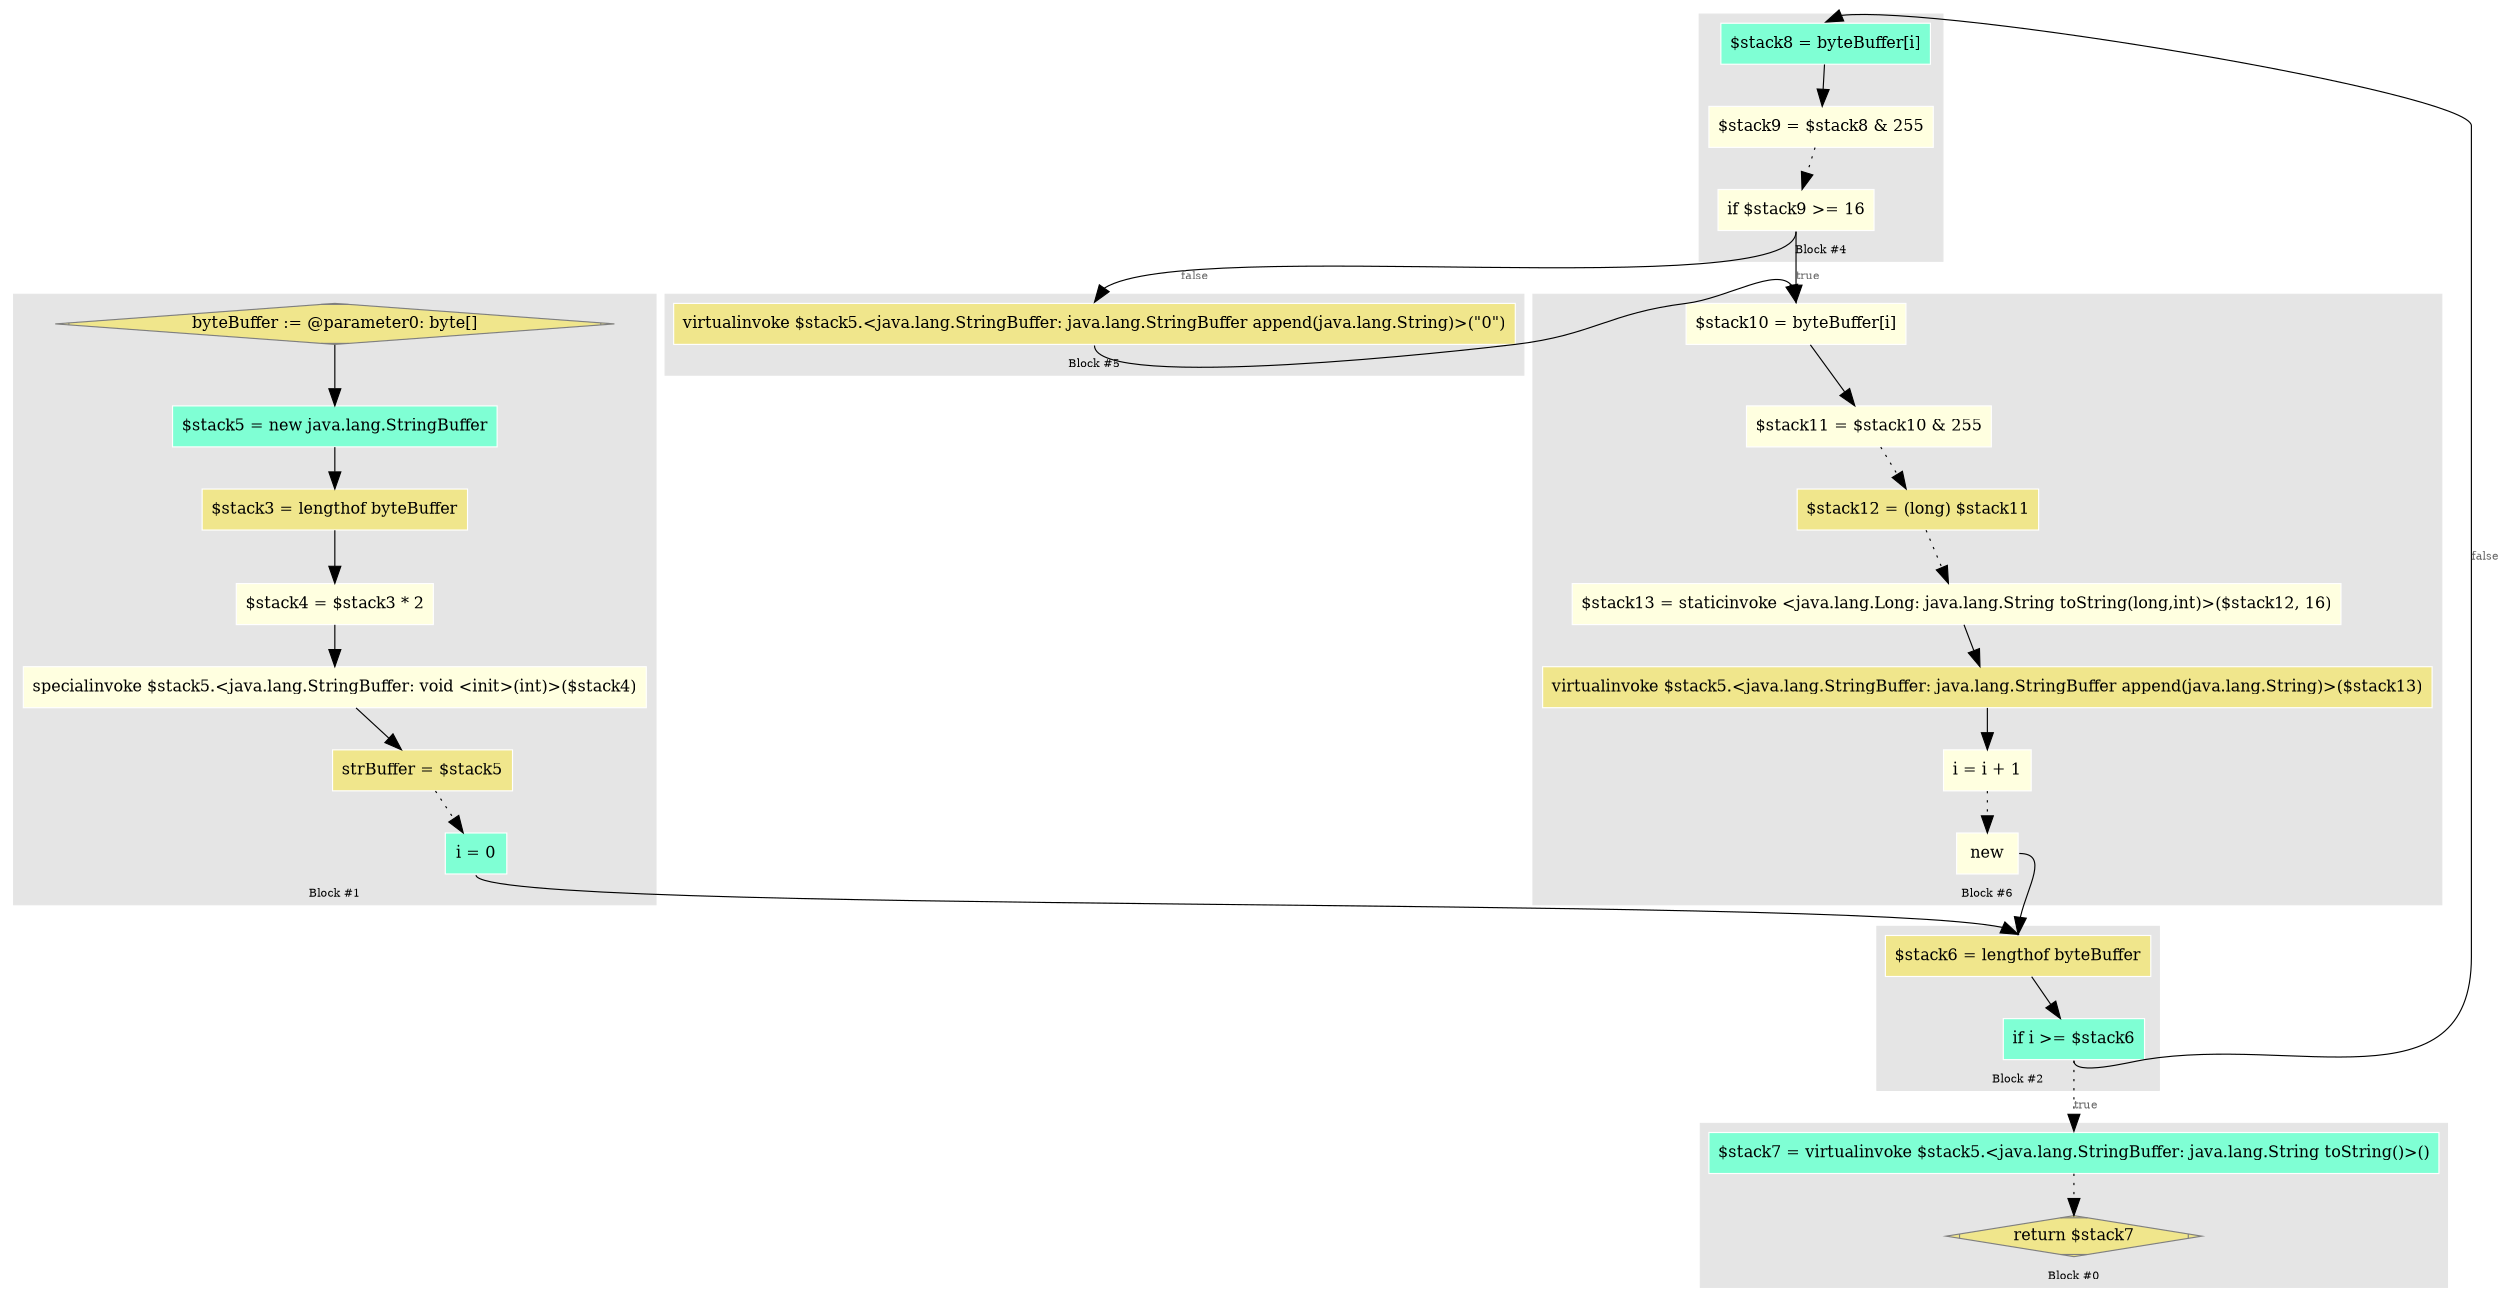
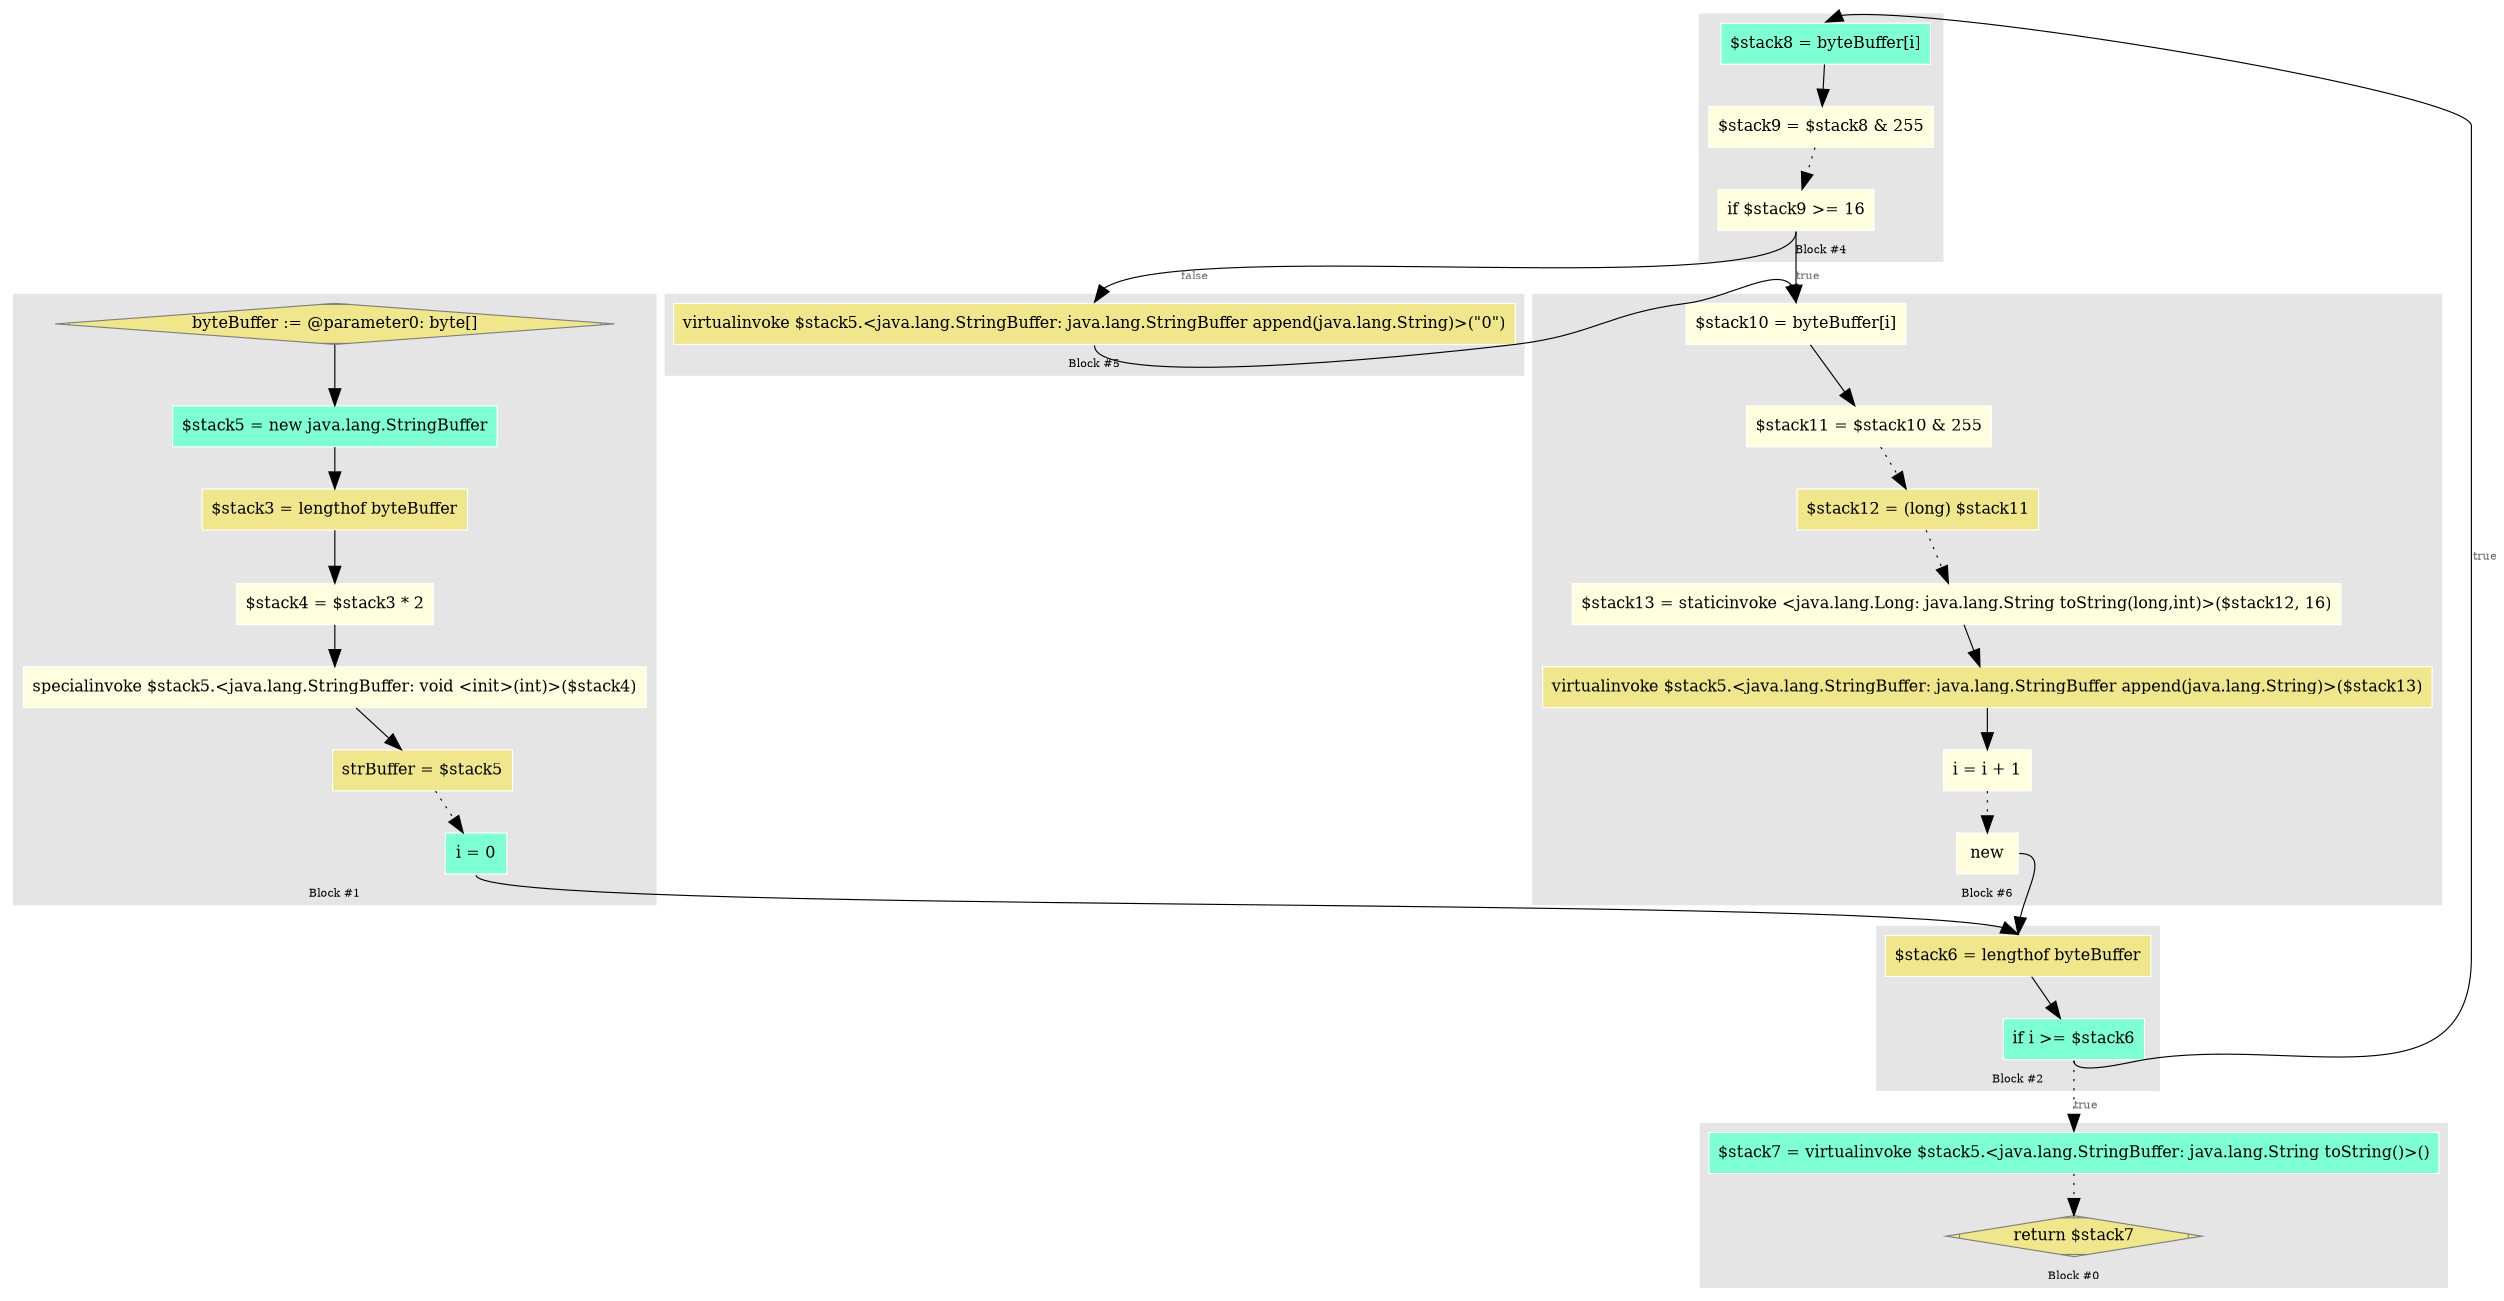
(2486, 557) -> (2486, 557)
